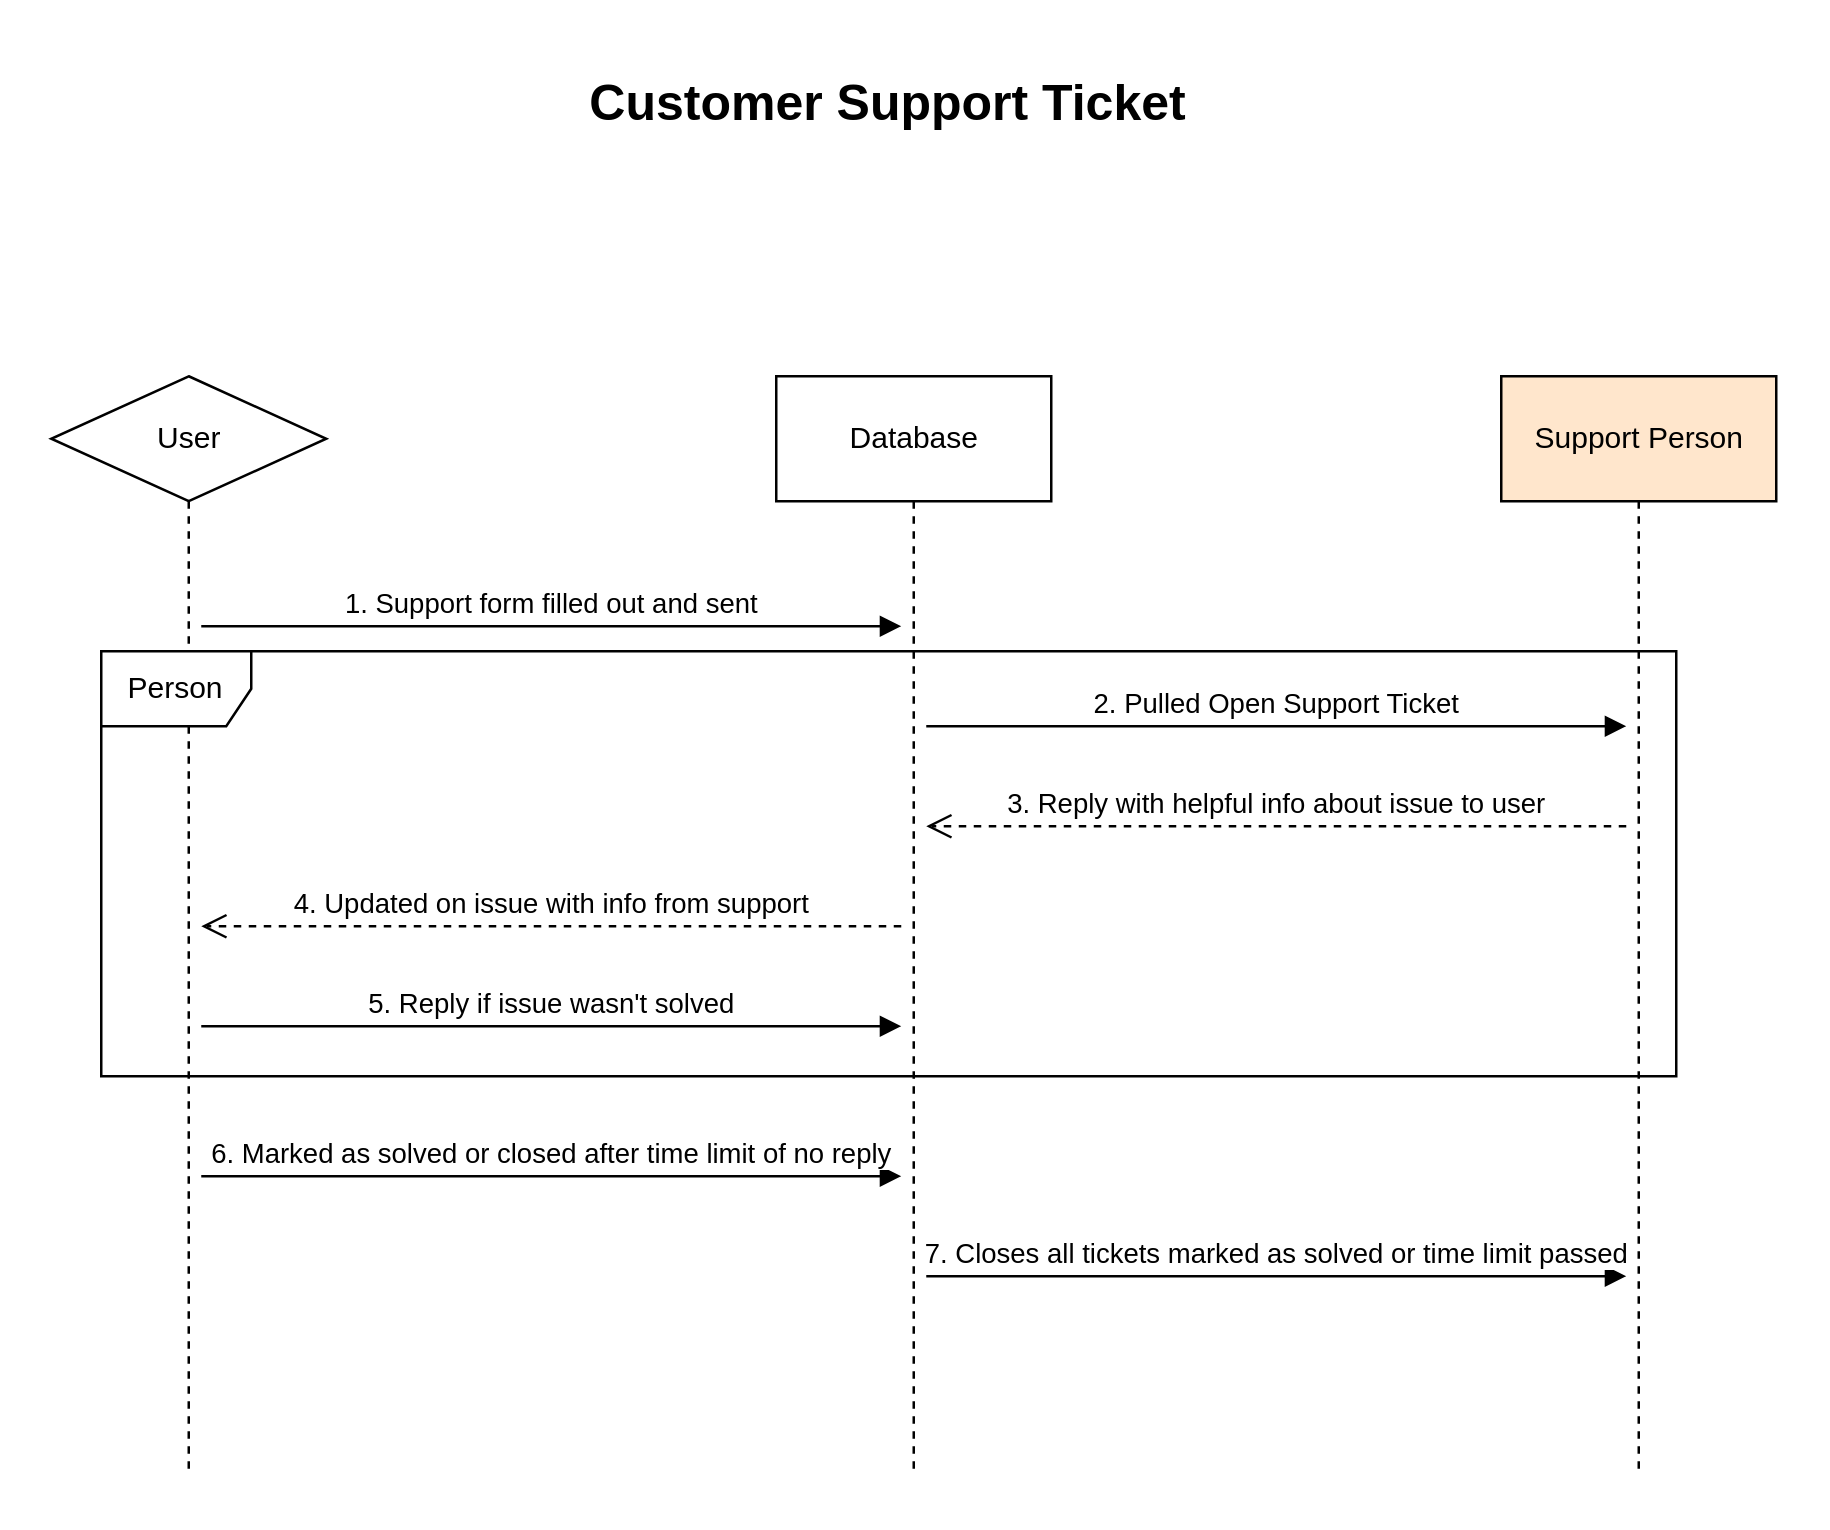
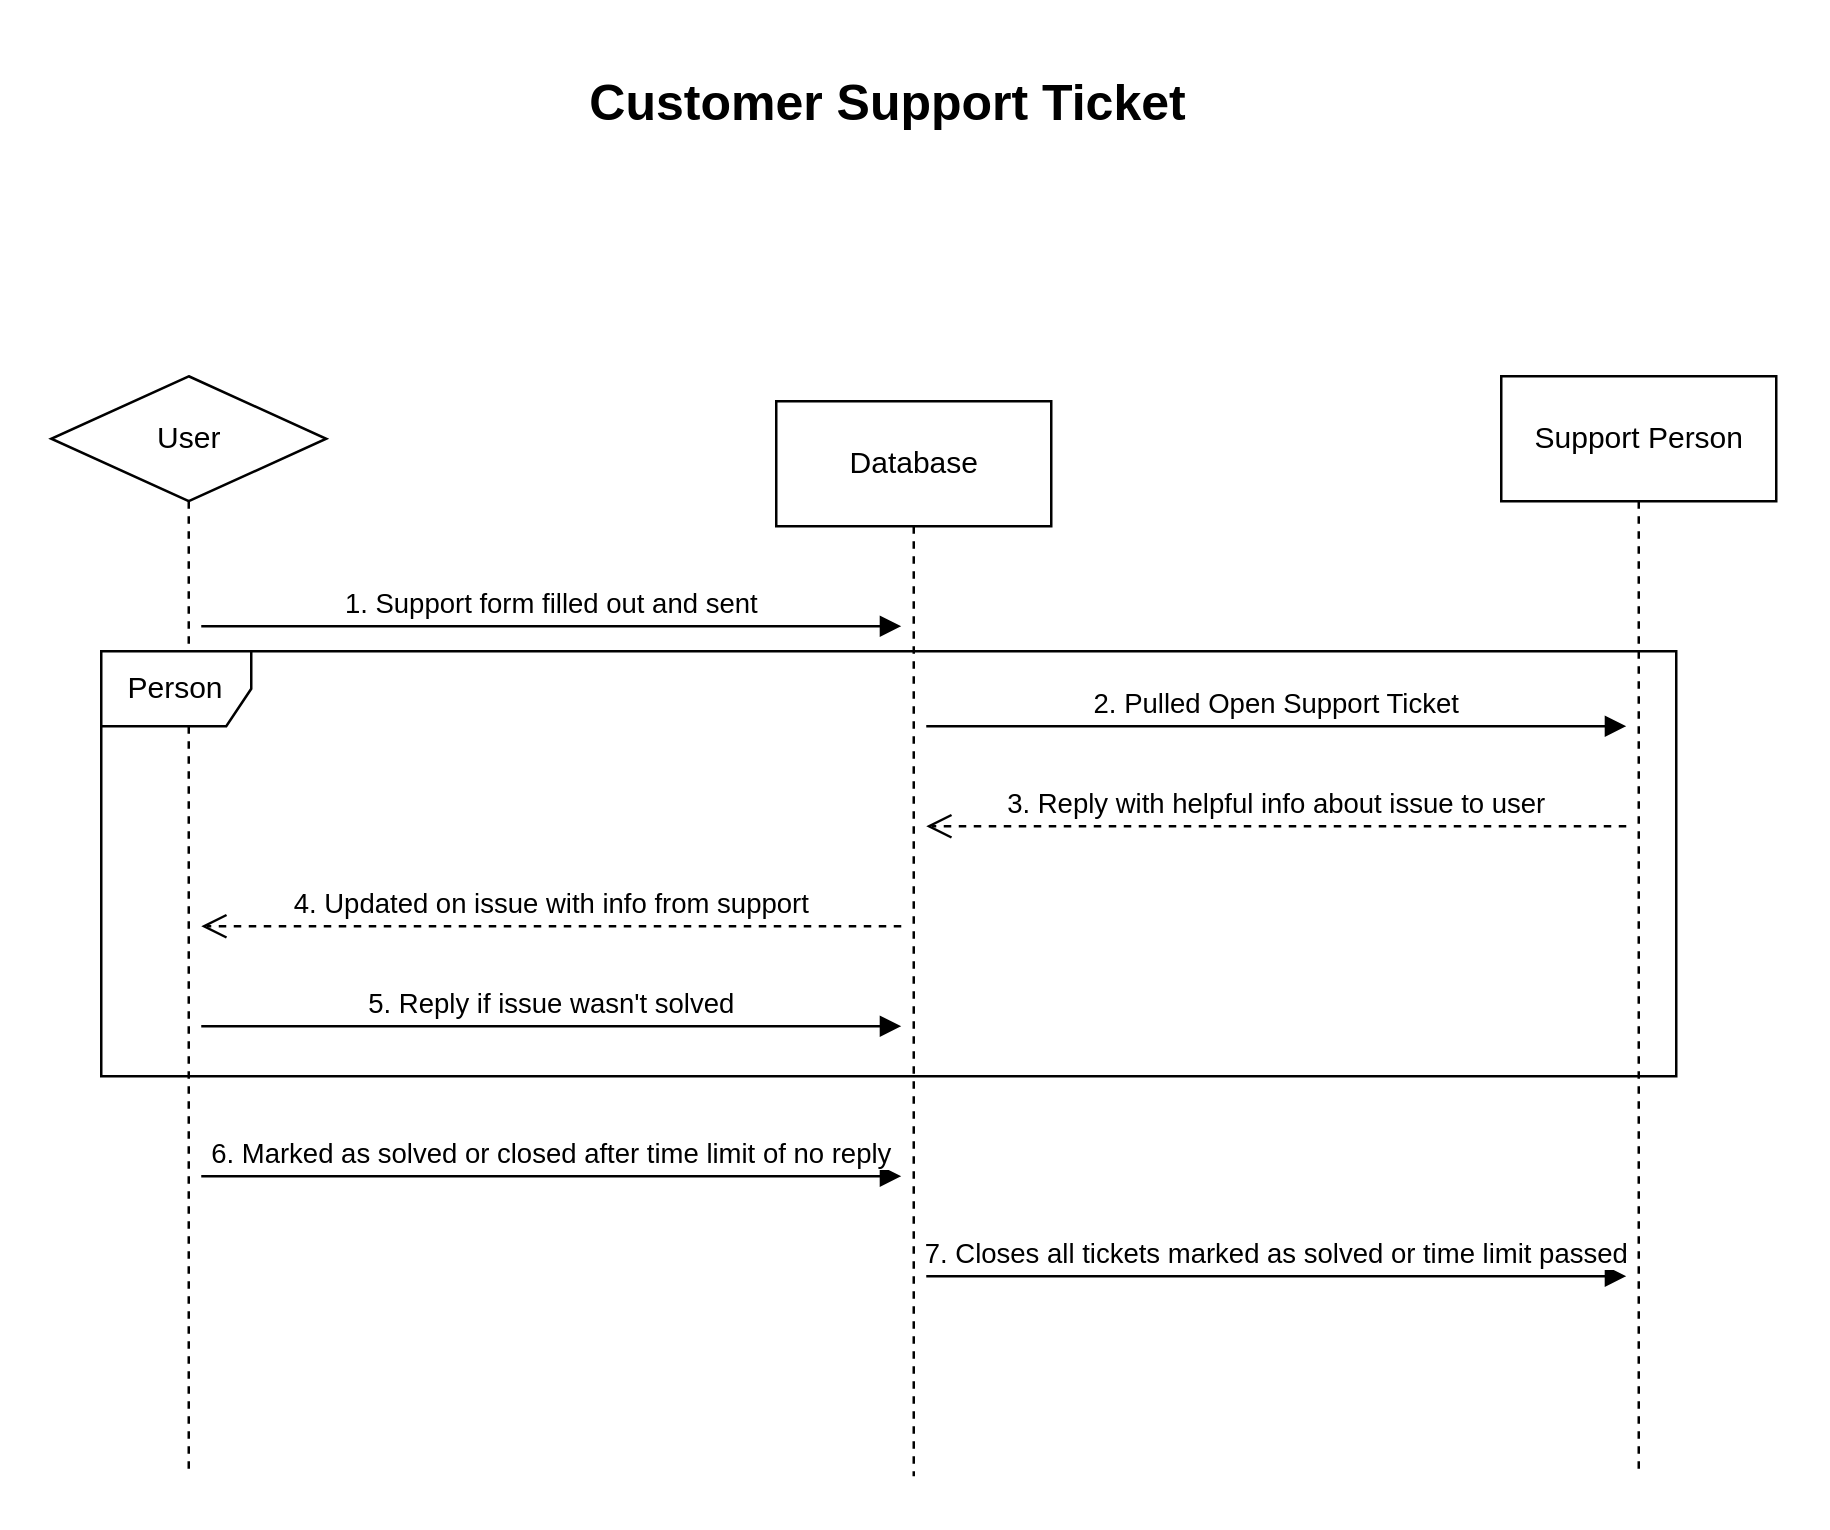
(914, 439) -> (914, 464)
(1639, 439) -> (1639, 439)
